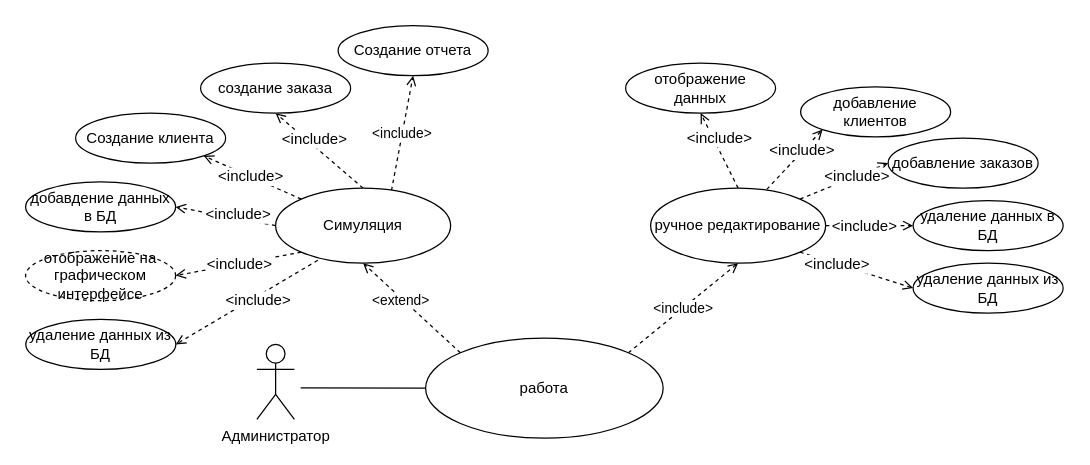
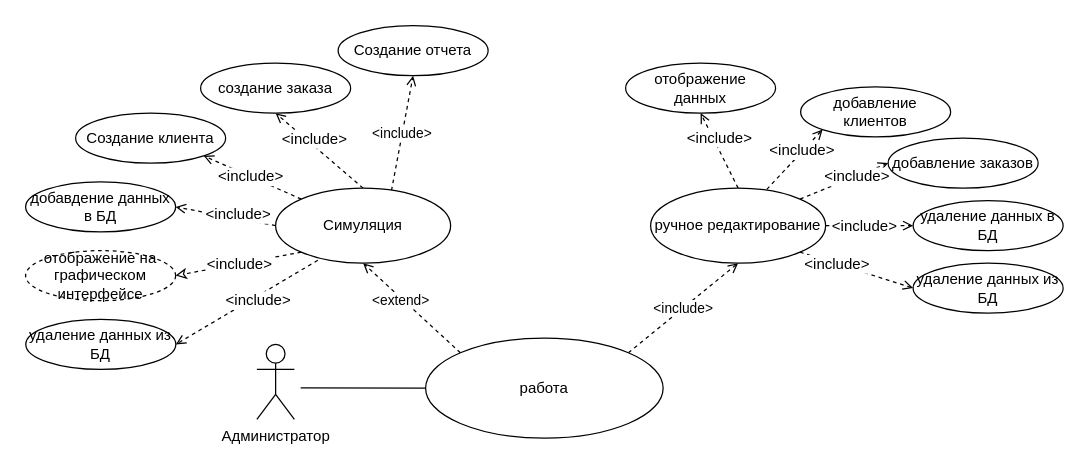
(182, 274) -> (185, 274)
